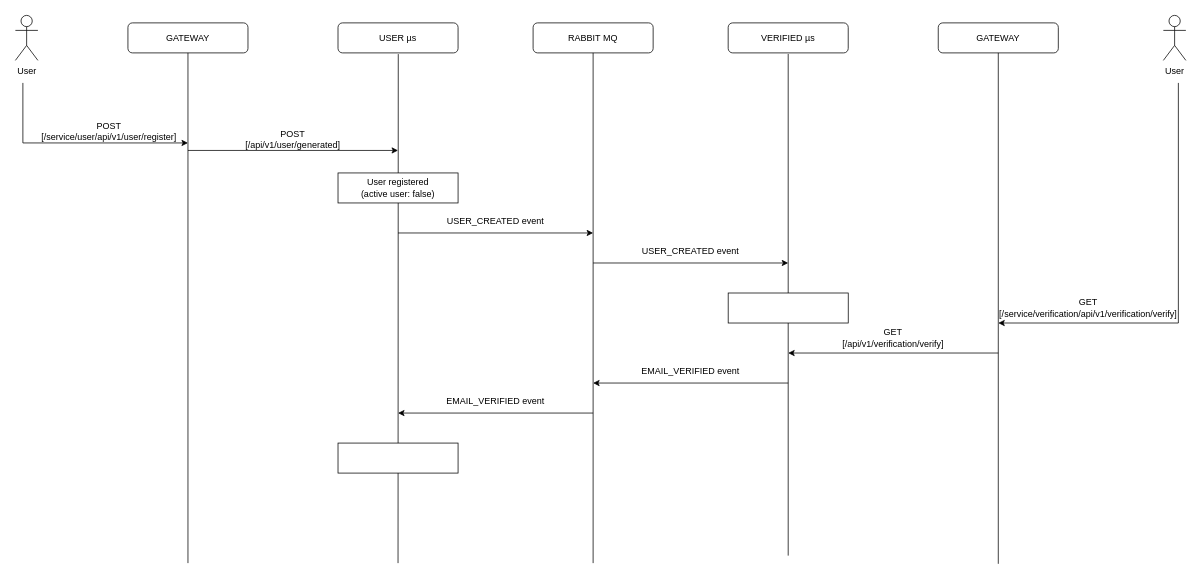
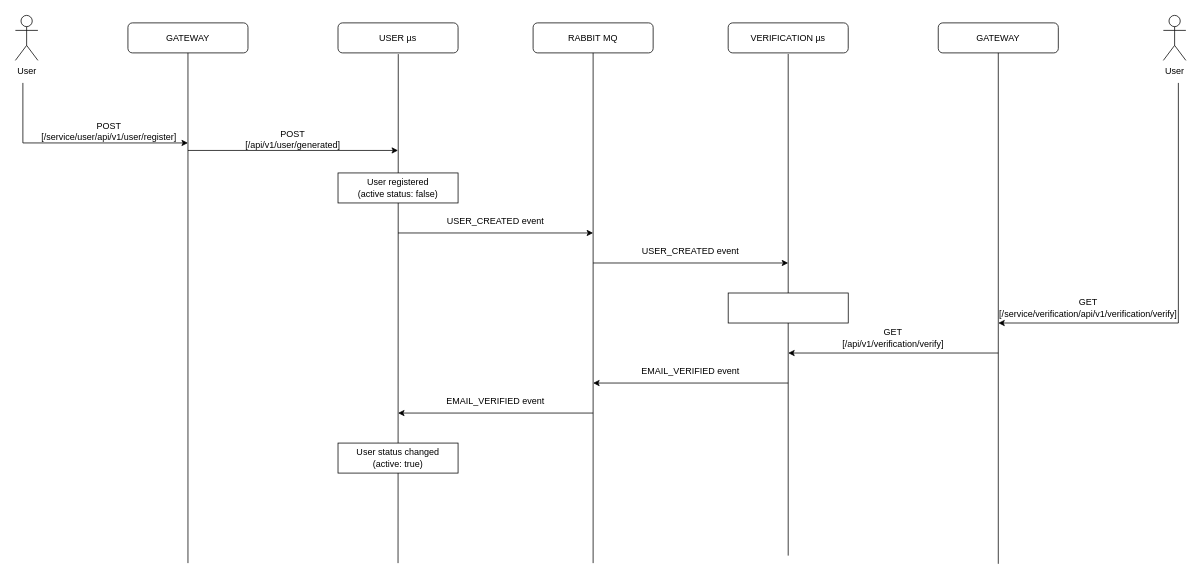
(788, 38) -> (788, 38)
(398, 188) -> (398, 188)
none -> (398, 458)
